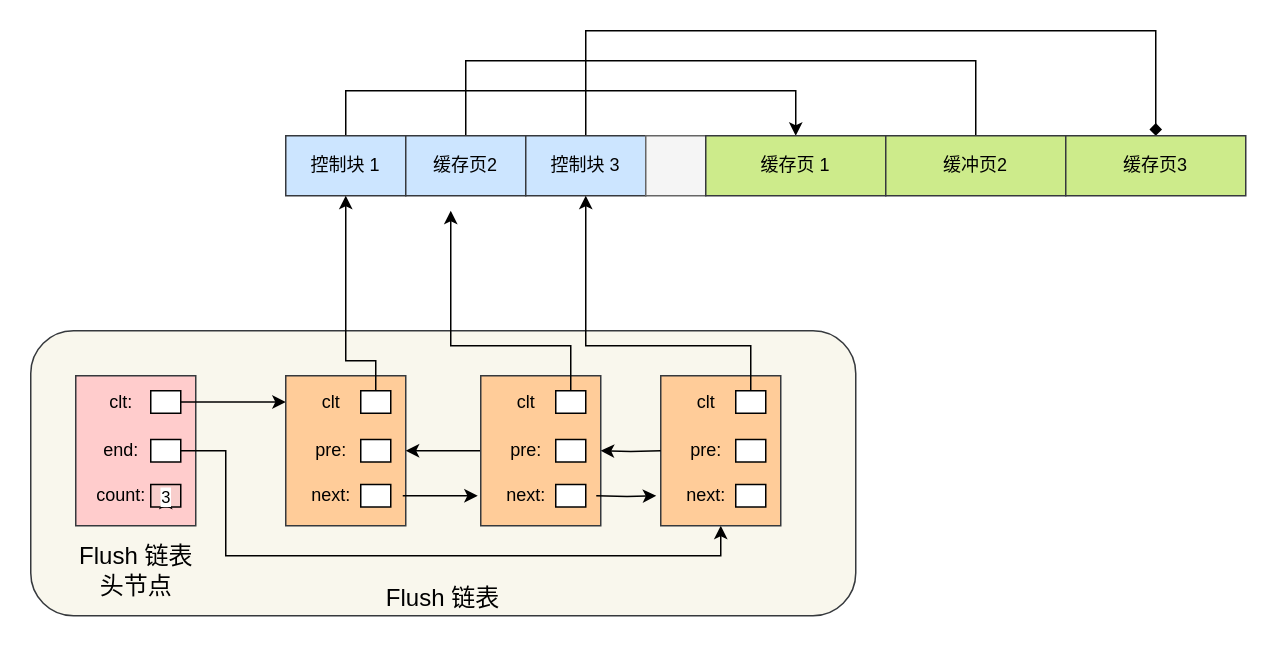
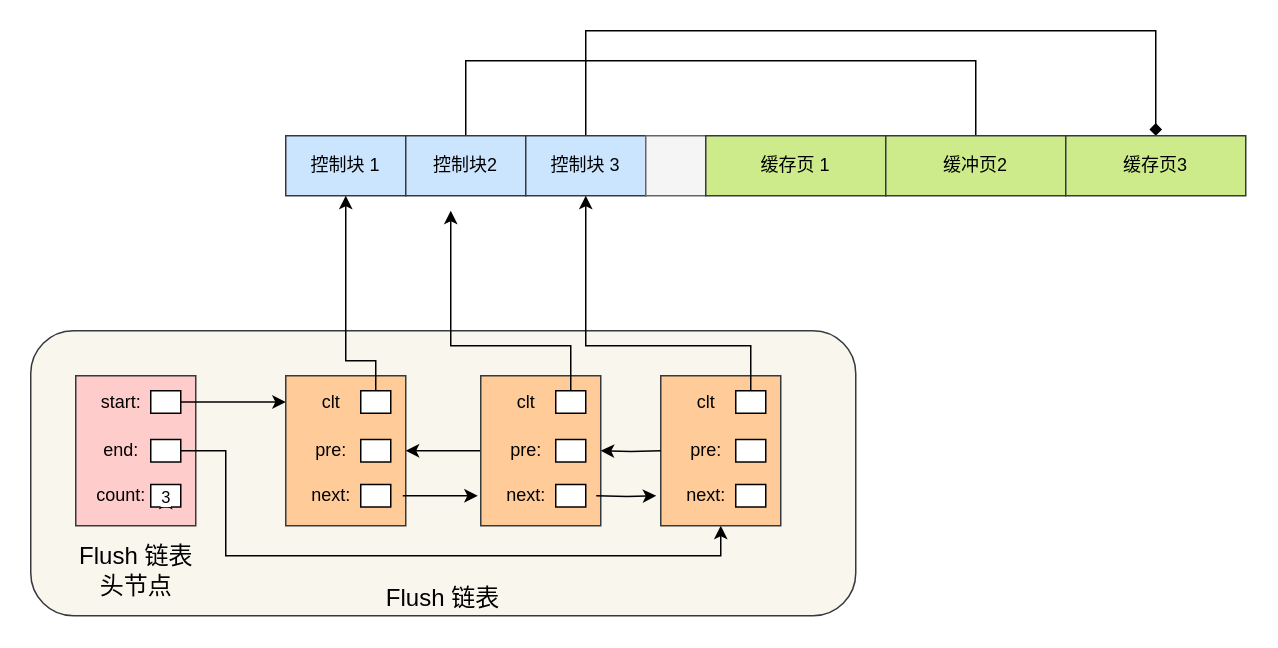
(566, 91) -> none
(466, 166) -> (466, 166)
(122, 403) -> (122, 403)
(166, 496) -> (166, 496)
